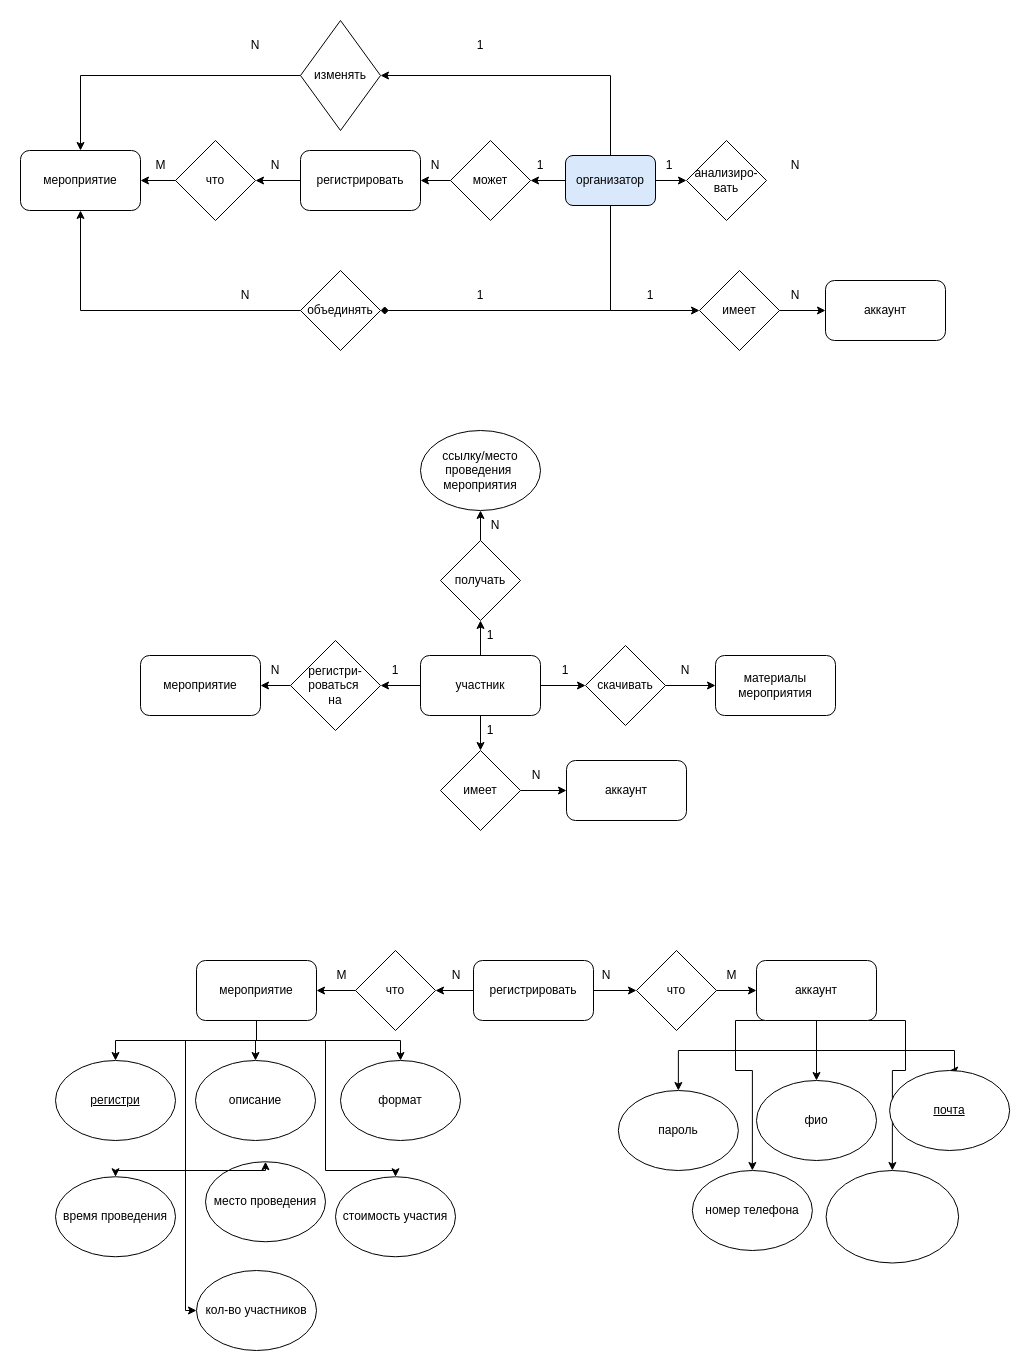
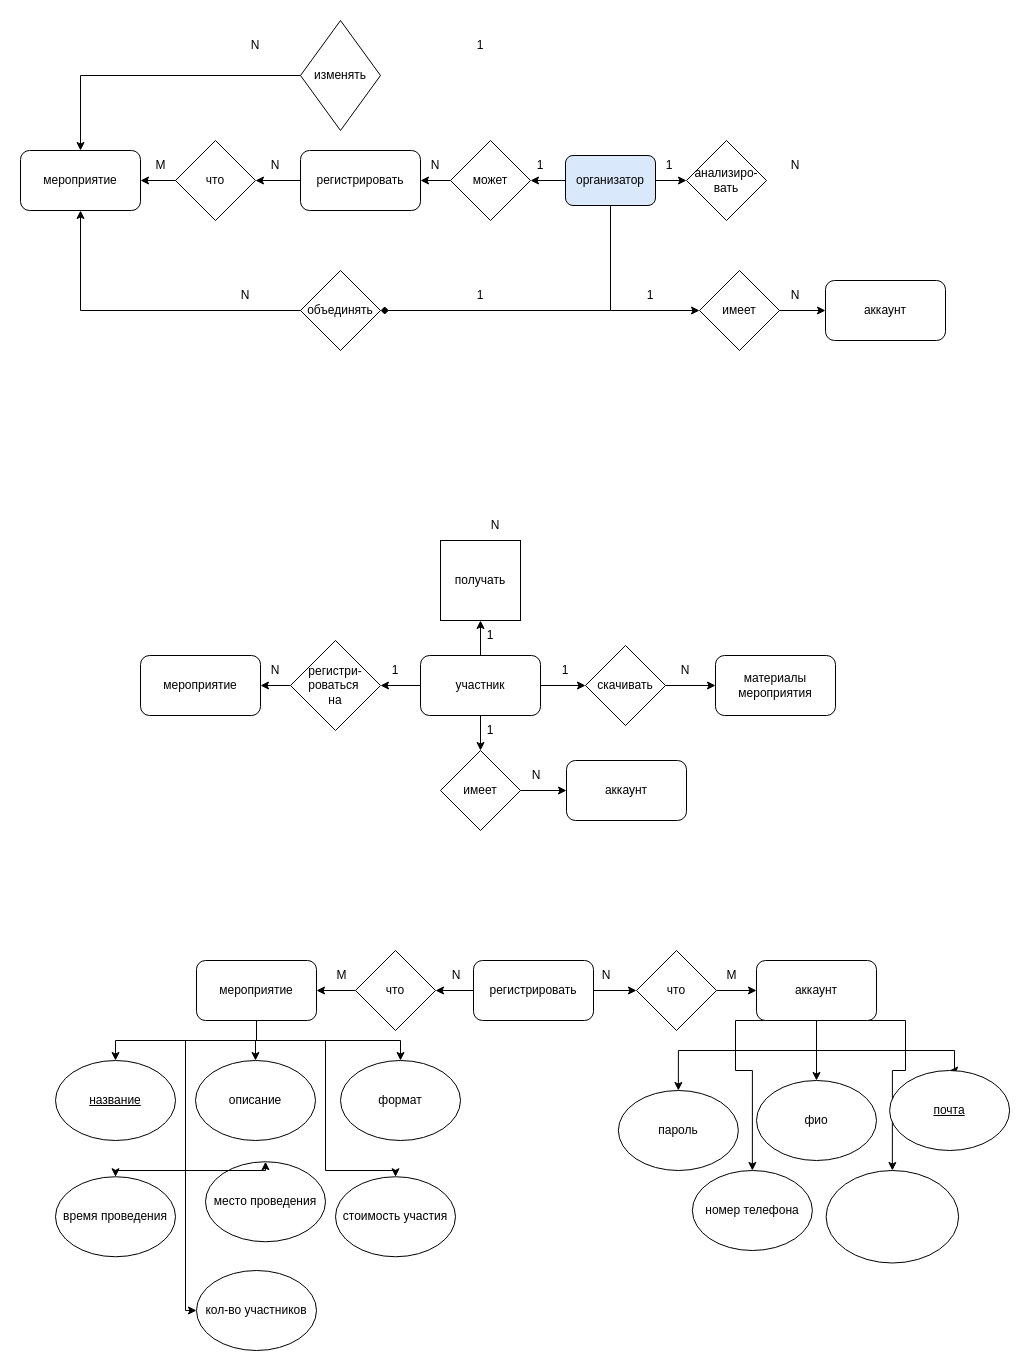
(539, 76) -> none
(481, 471) -> none
(481, 529) -> none
(481, 581) -> (481, 581)
(116, 1101) -> (116, 1101)
